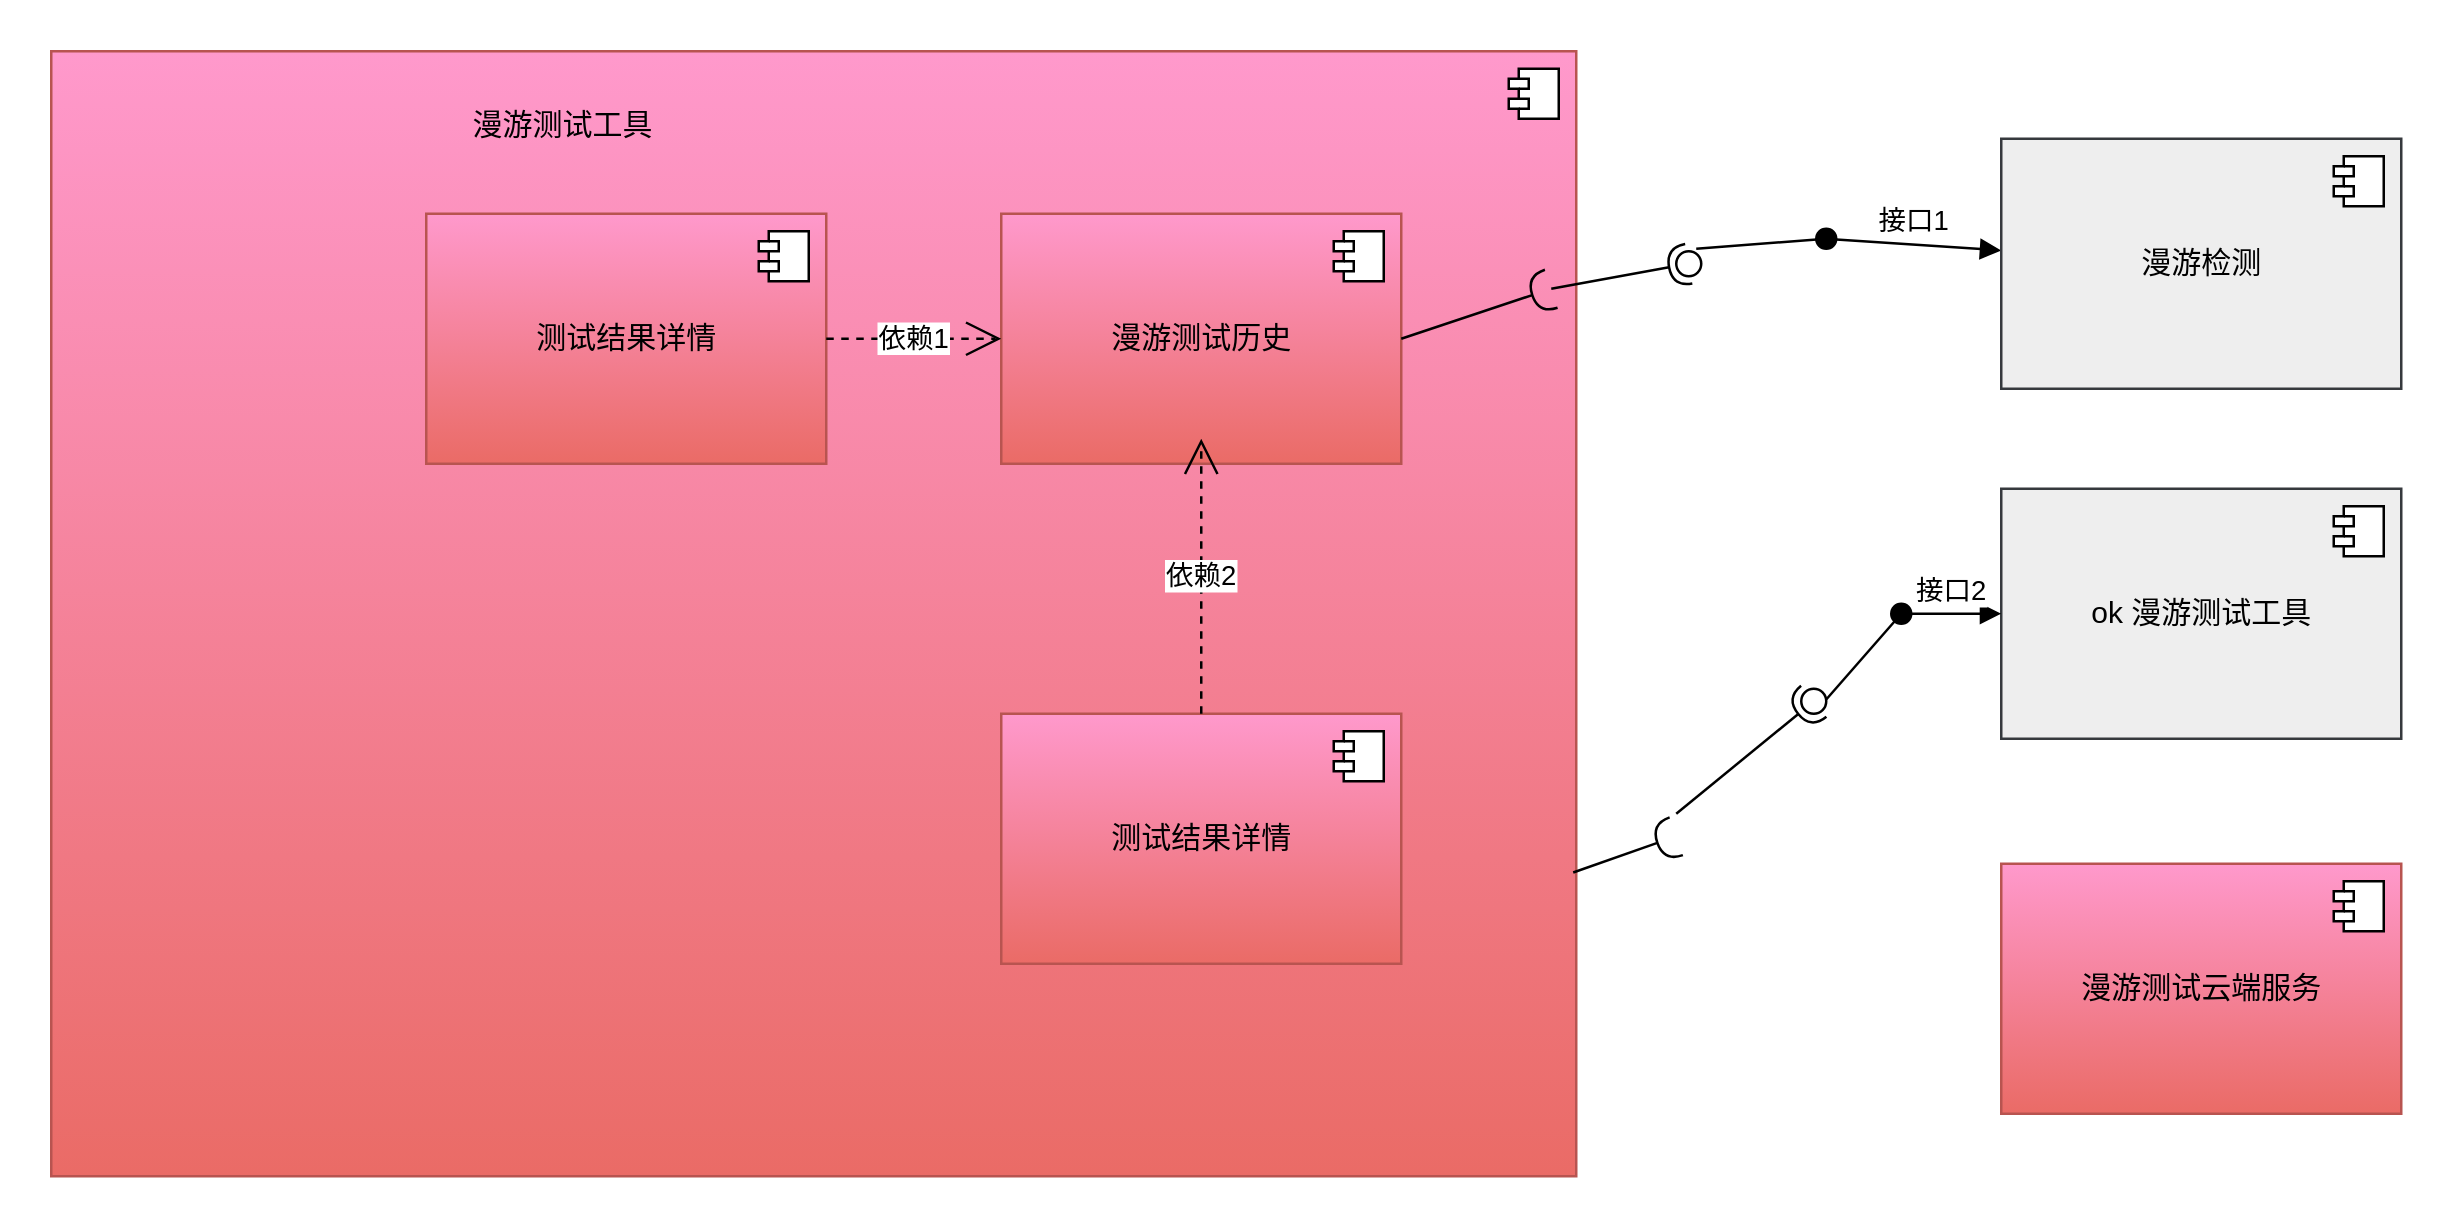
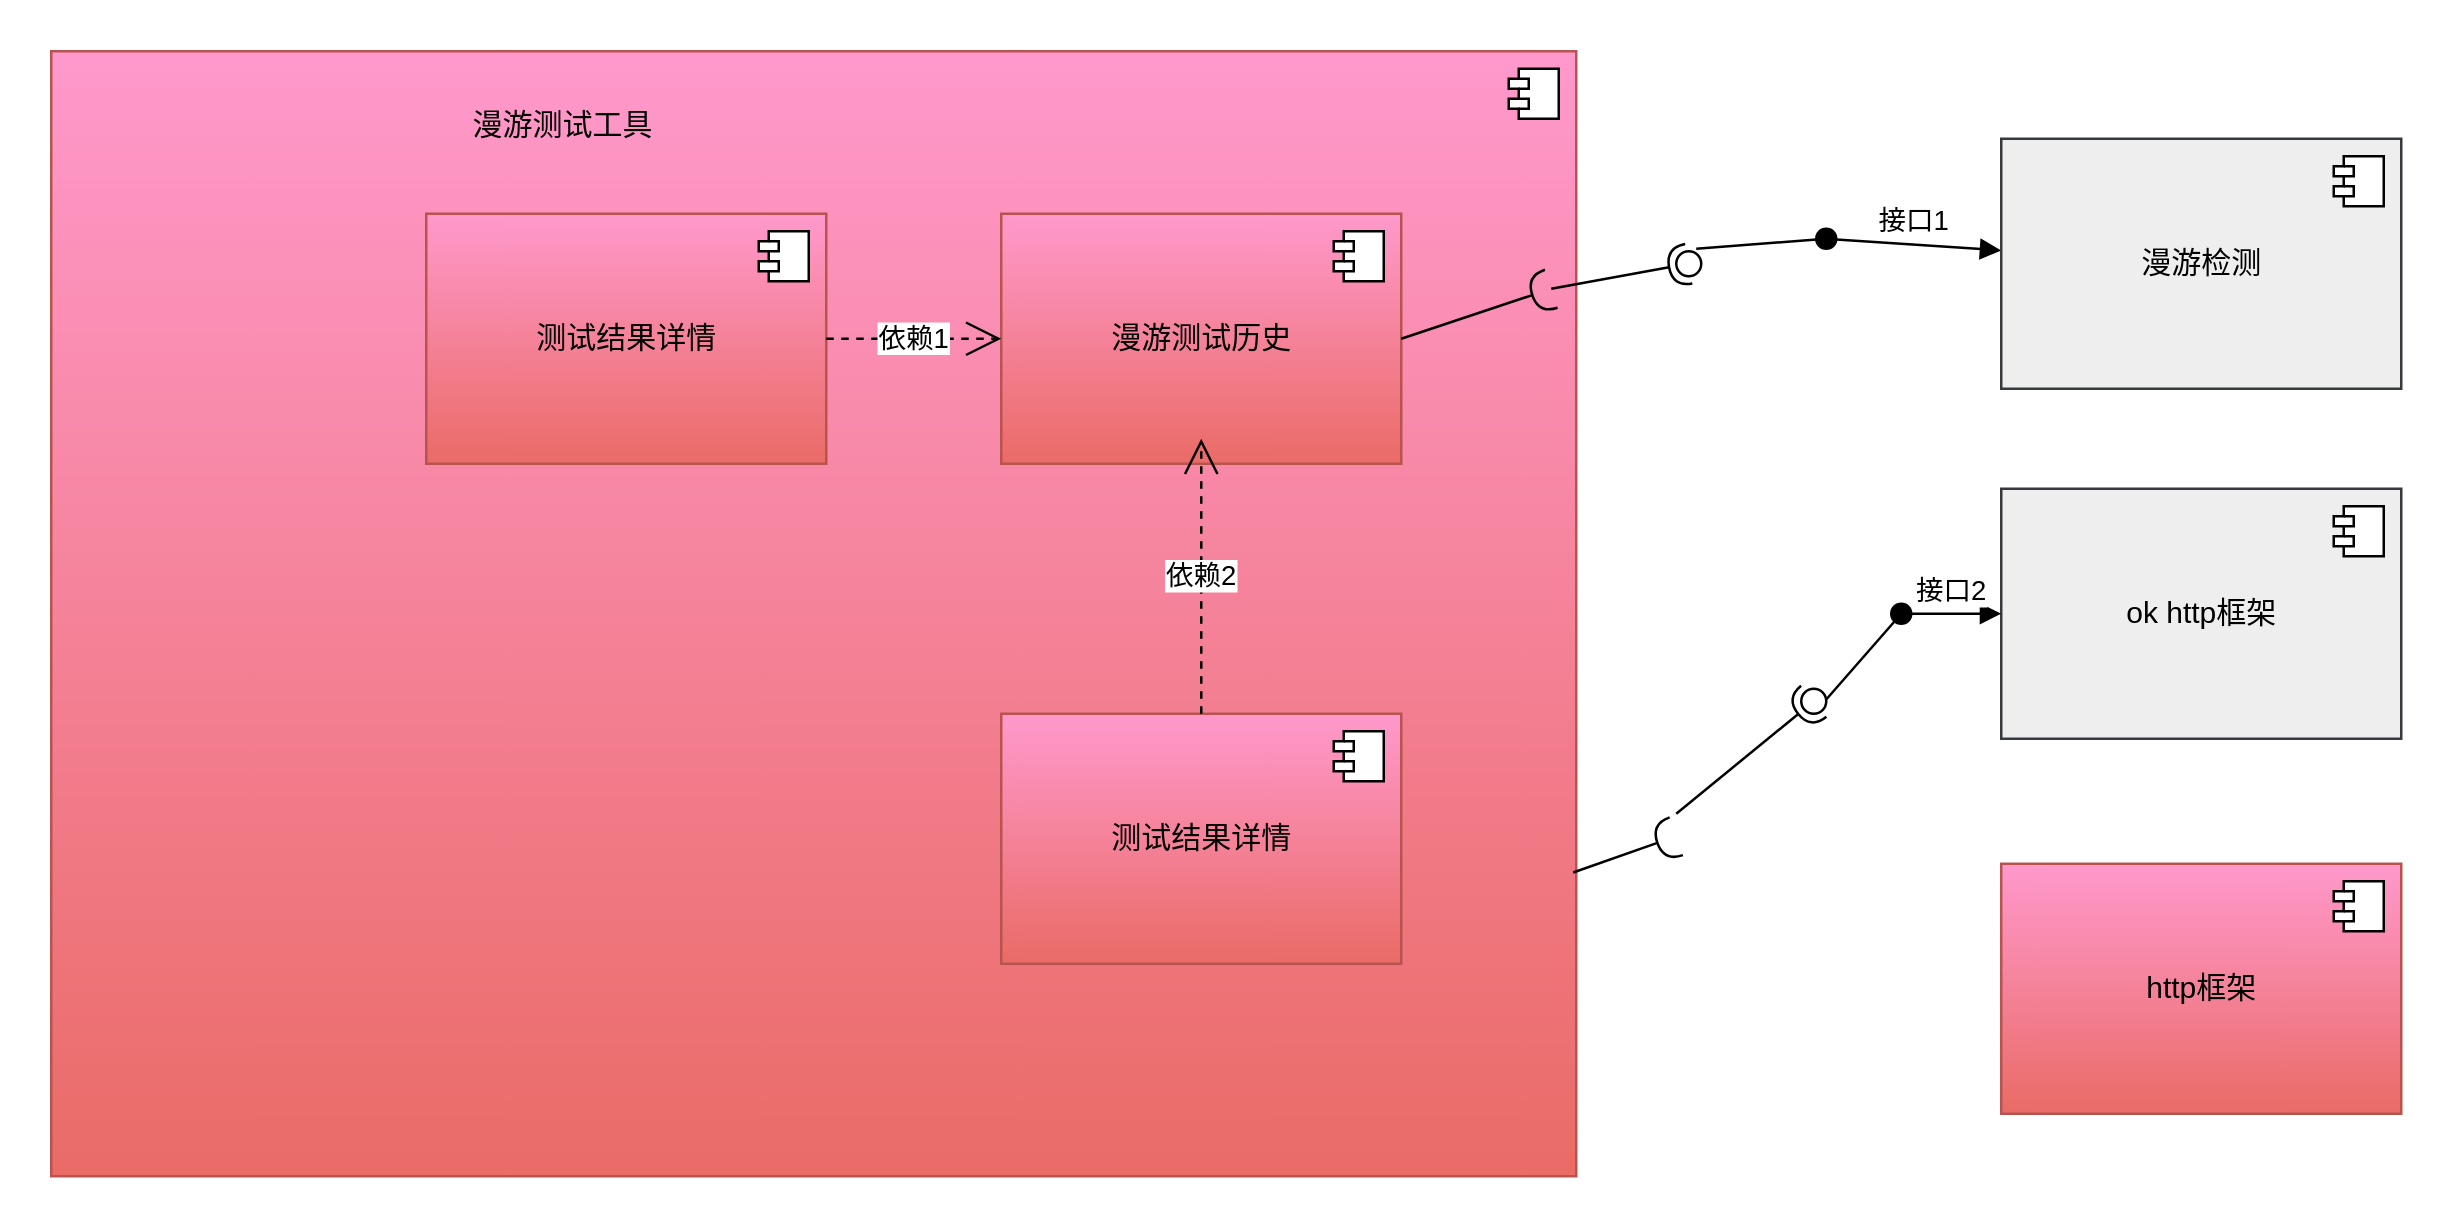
(2203, 614) -> (2203, 614)
(2203, 989) -> (2203, 989)
